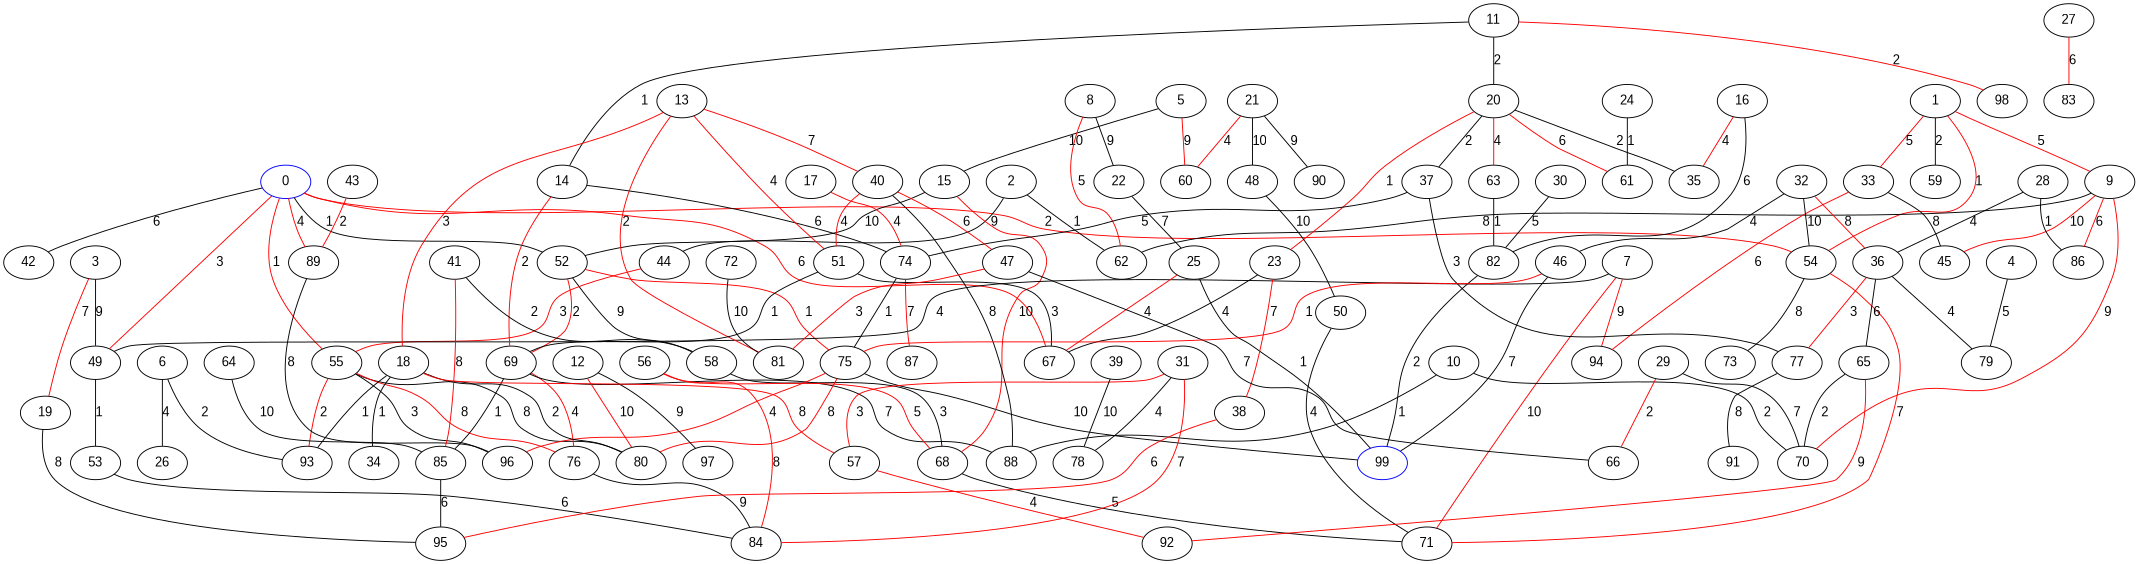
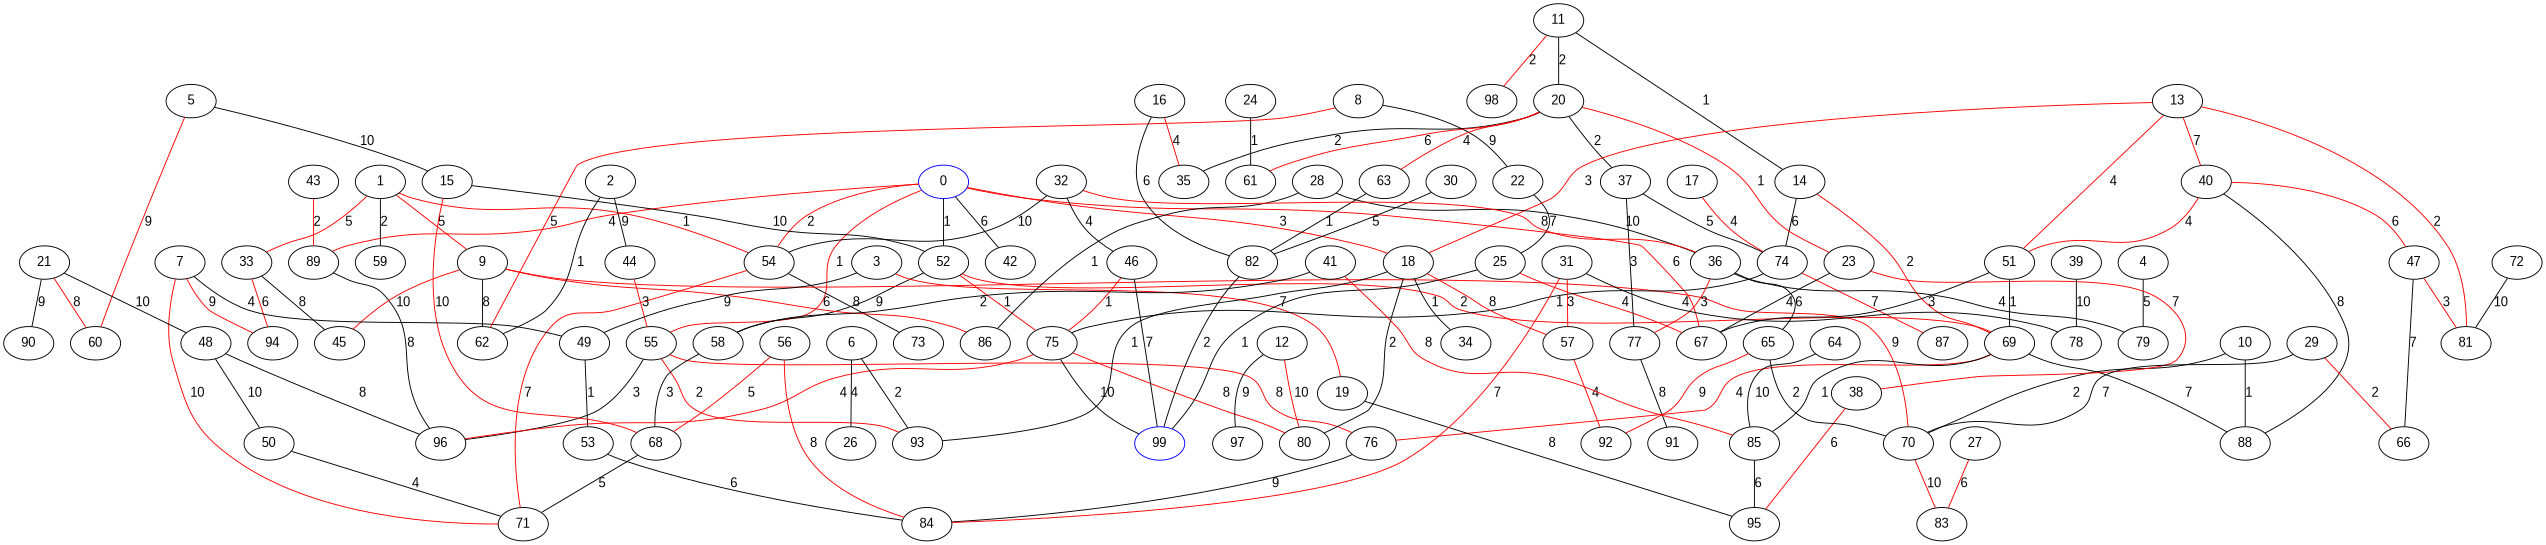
(1227, 141) -> (77, 303)
(1973, 222) -> (1633, 222)
(191, 272) -> (1189, 217)
none -> (322, 395)
(505, 399) -> none
none -> (1925, 484)
